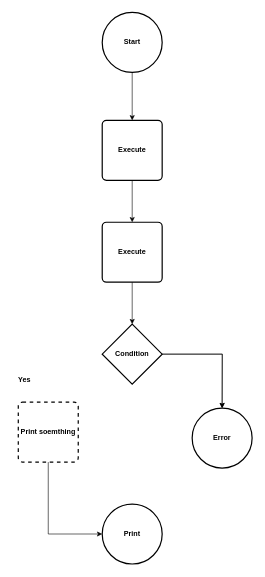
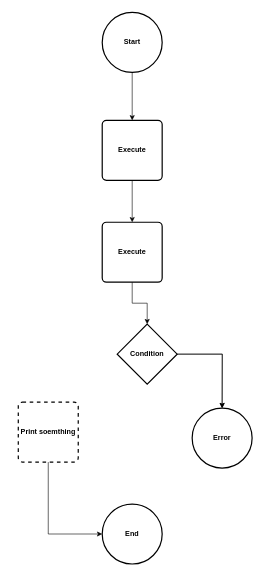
(132, 354) -> (147, 354)
(24, 380) -> none
(132, 534) -> (132, 534)
